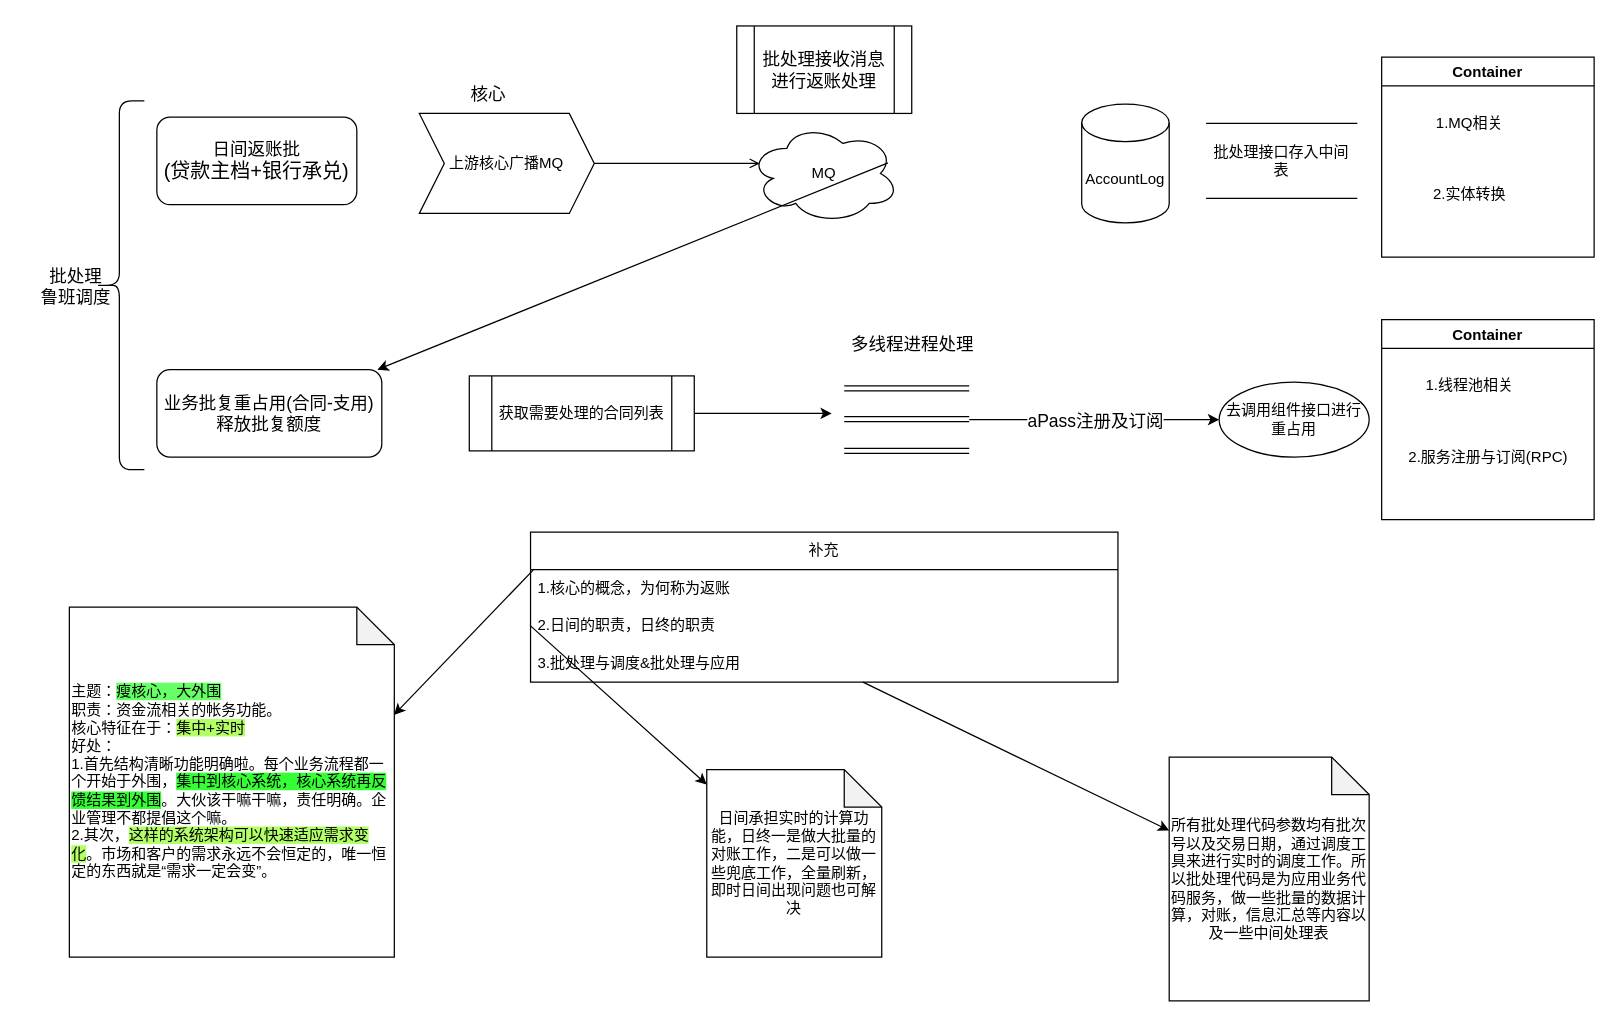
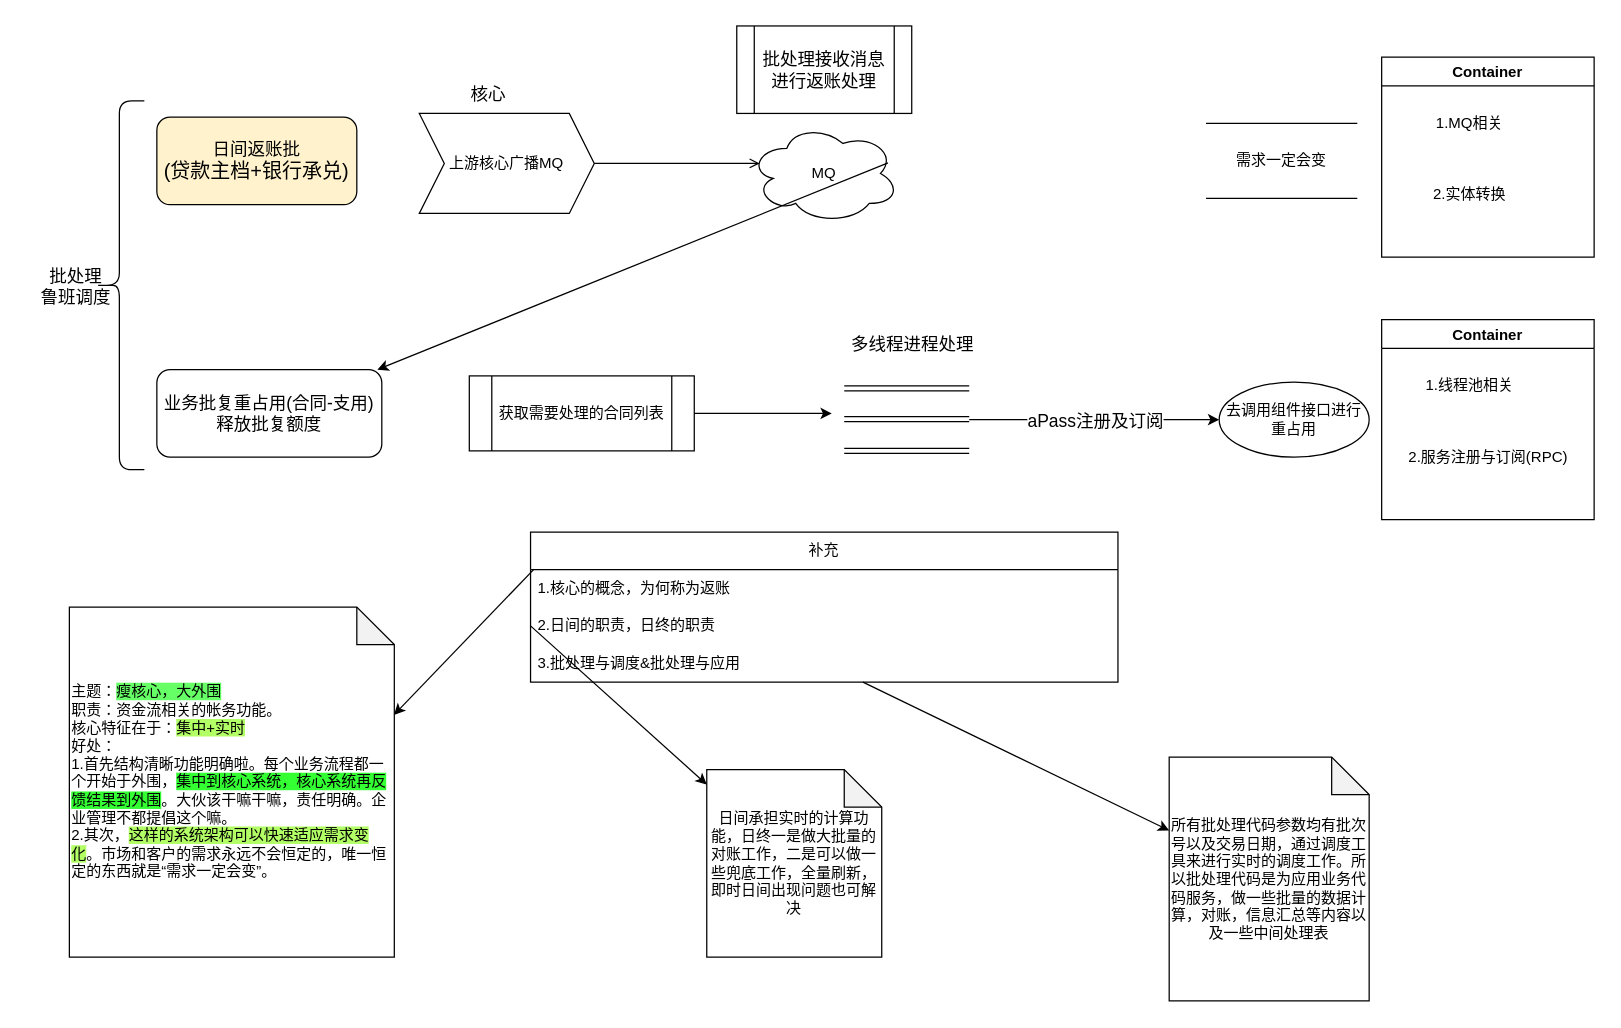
(257, 161) -> (257, 161)
(1282, 161) -> (1282, 161)
(1126, 163) -> none
